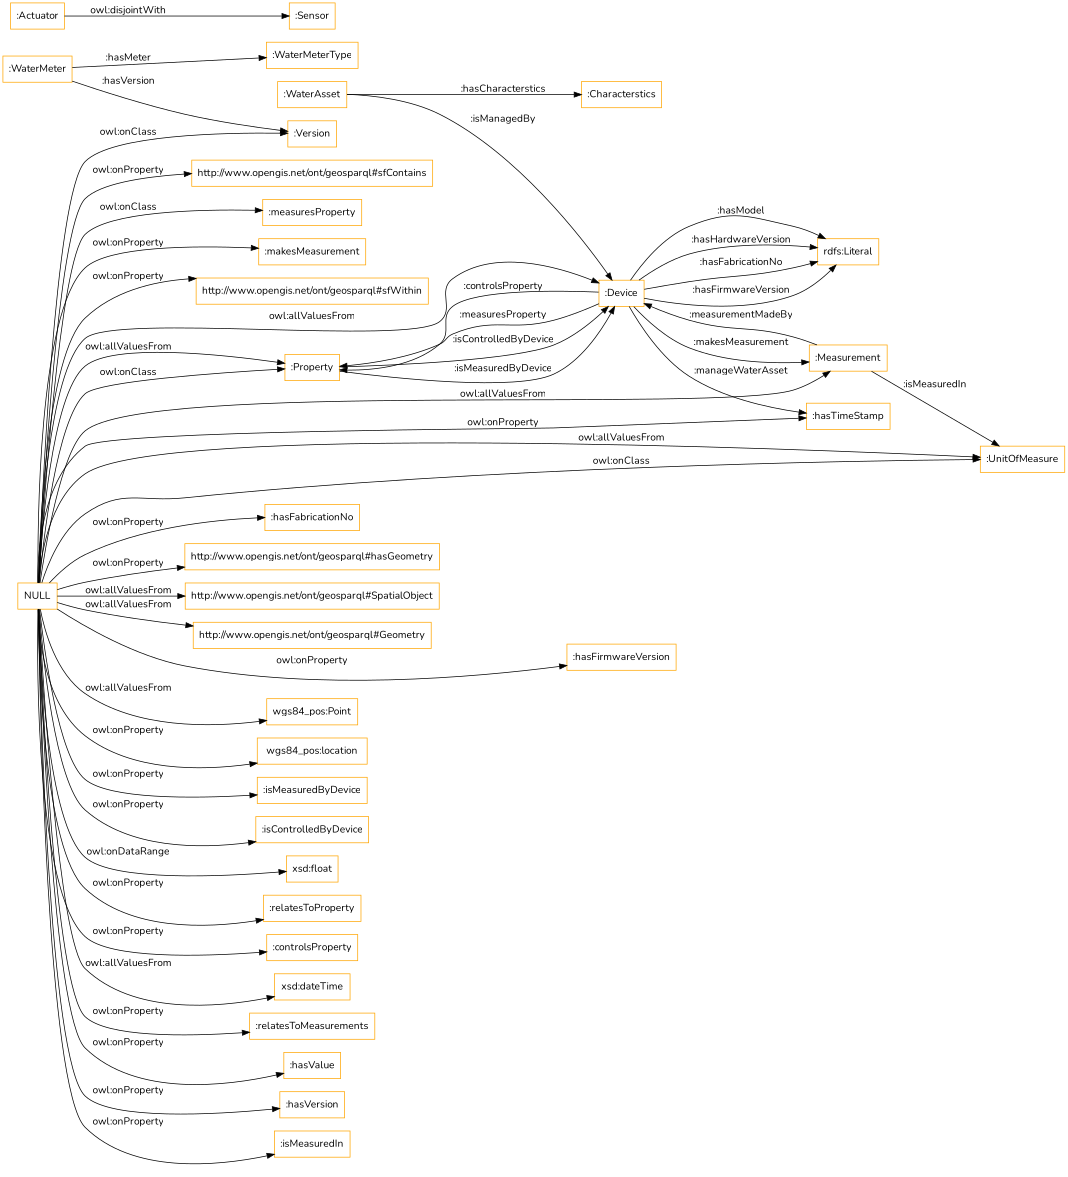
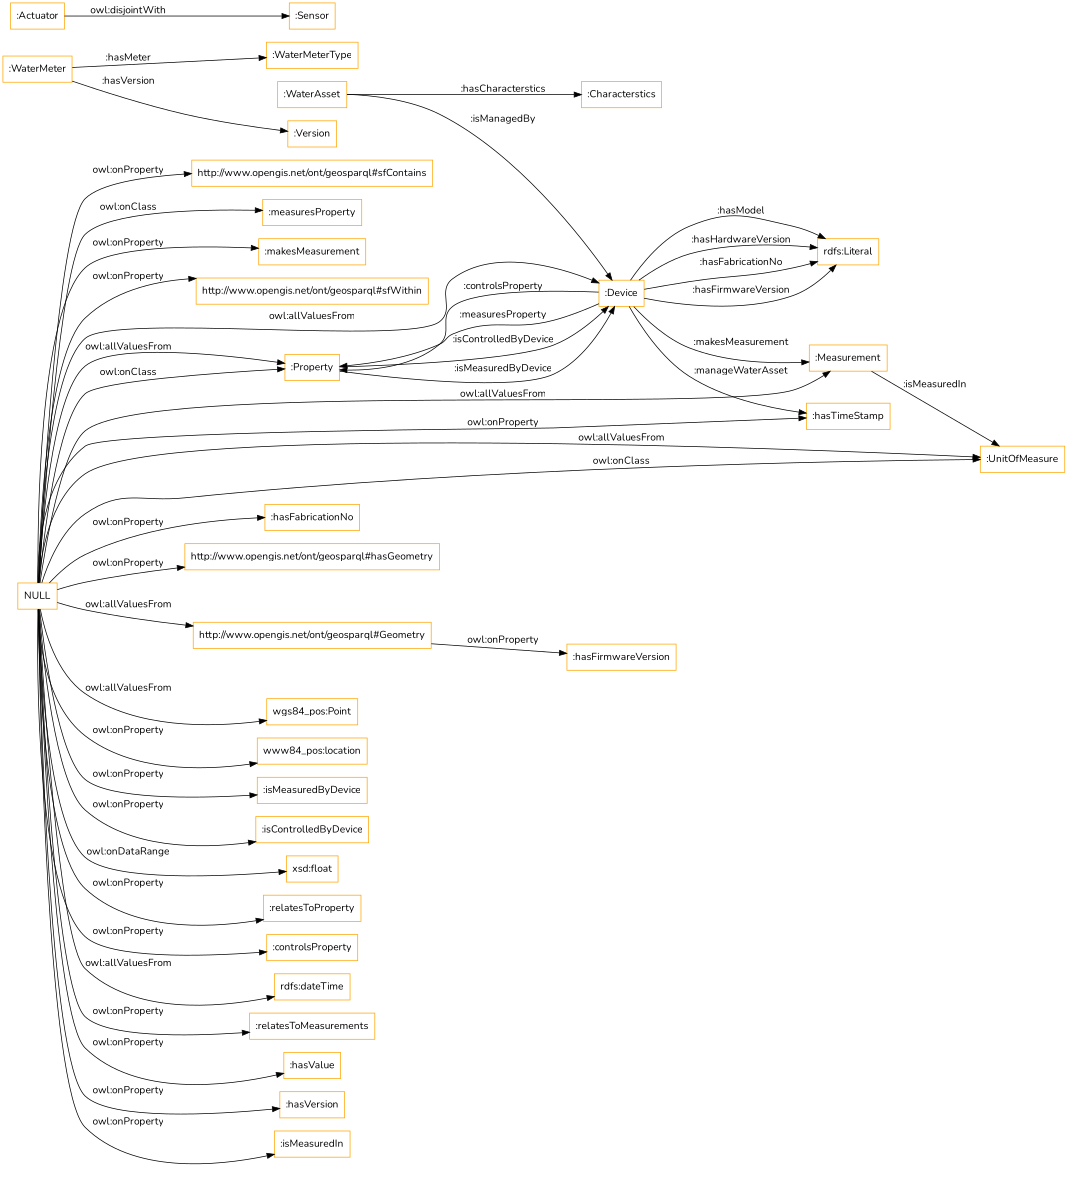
(60, 271) -> none
(733, 328) -> none
(312, 596) -> none
(302, 679) -> (495, 648)
(312, 751) -> (312, 751)
(312, 987) -> (312, 987)
